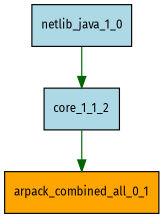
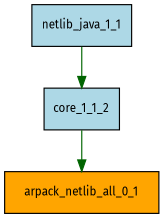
(82, 26) -> (82, 26)
(82, 193) -> (82, 193)
